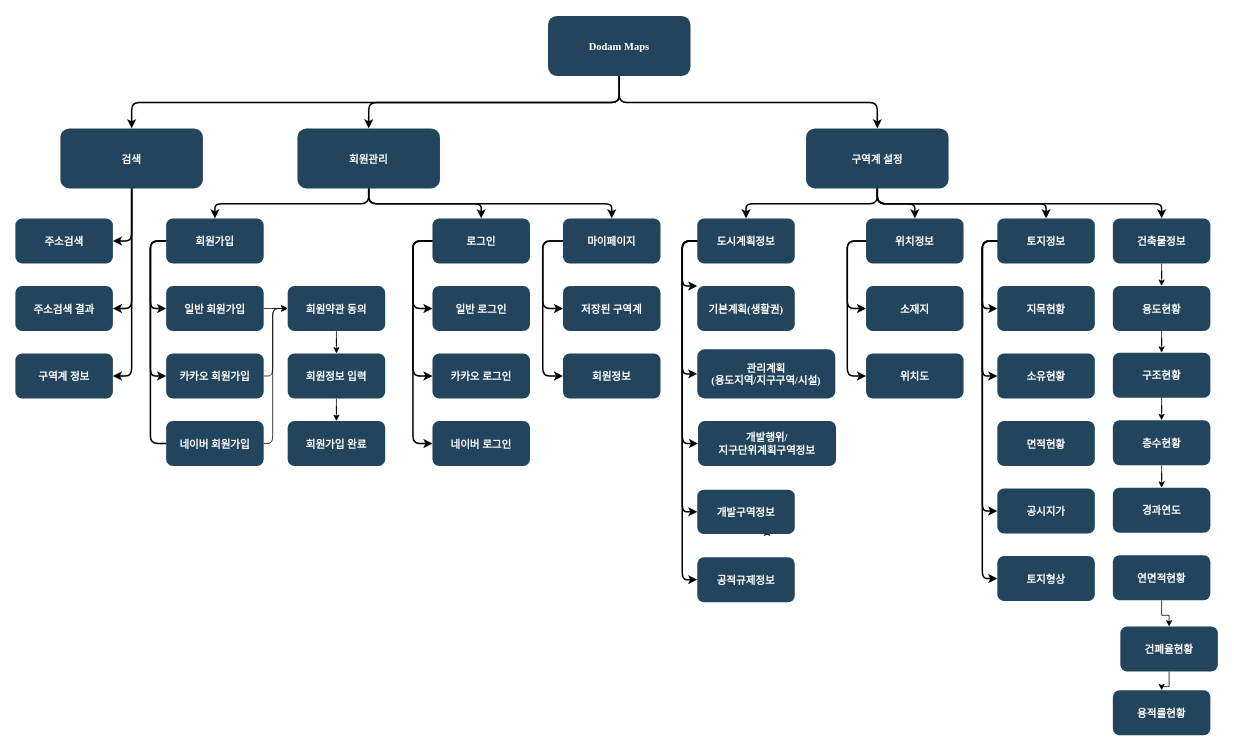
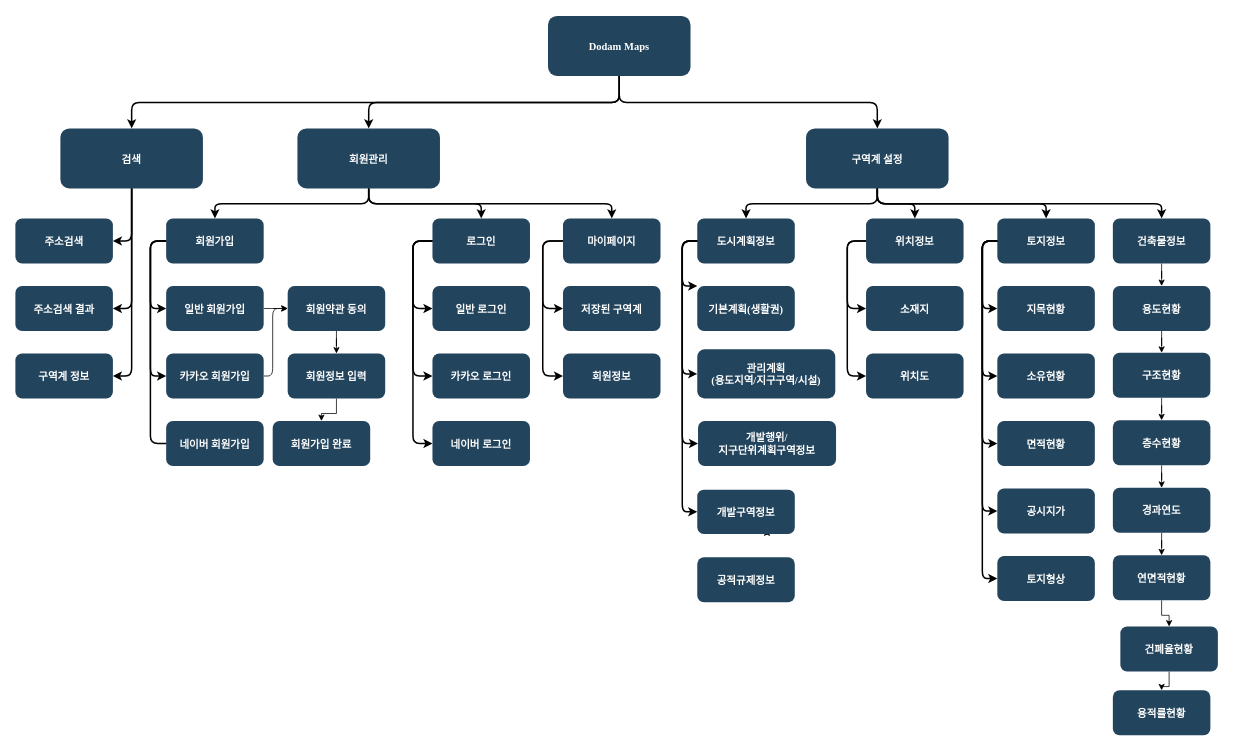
(273, 412) -> none
(336, 443) -> (321, 443)
none -> (987, 443)
none -> (1161, 546)
(682, 548) -> none
